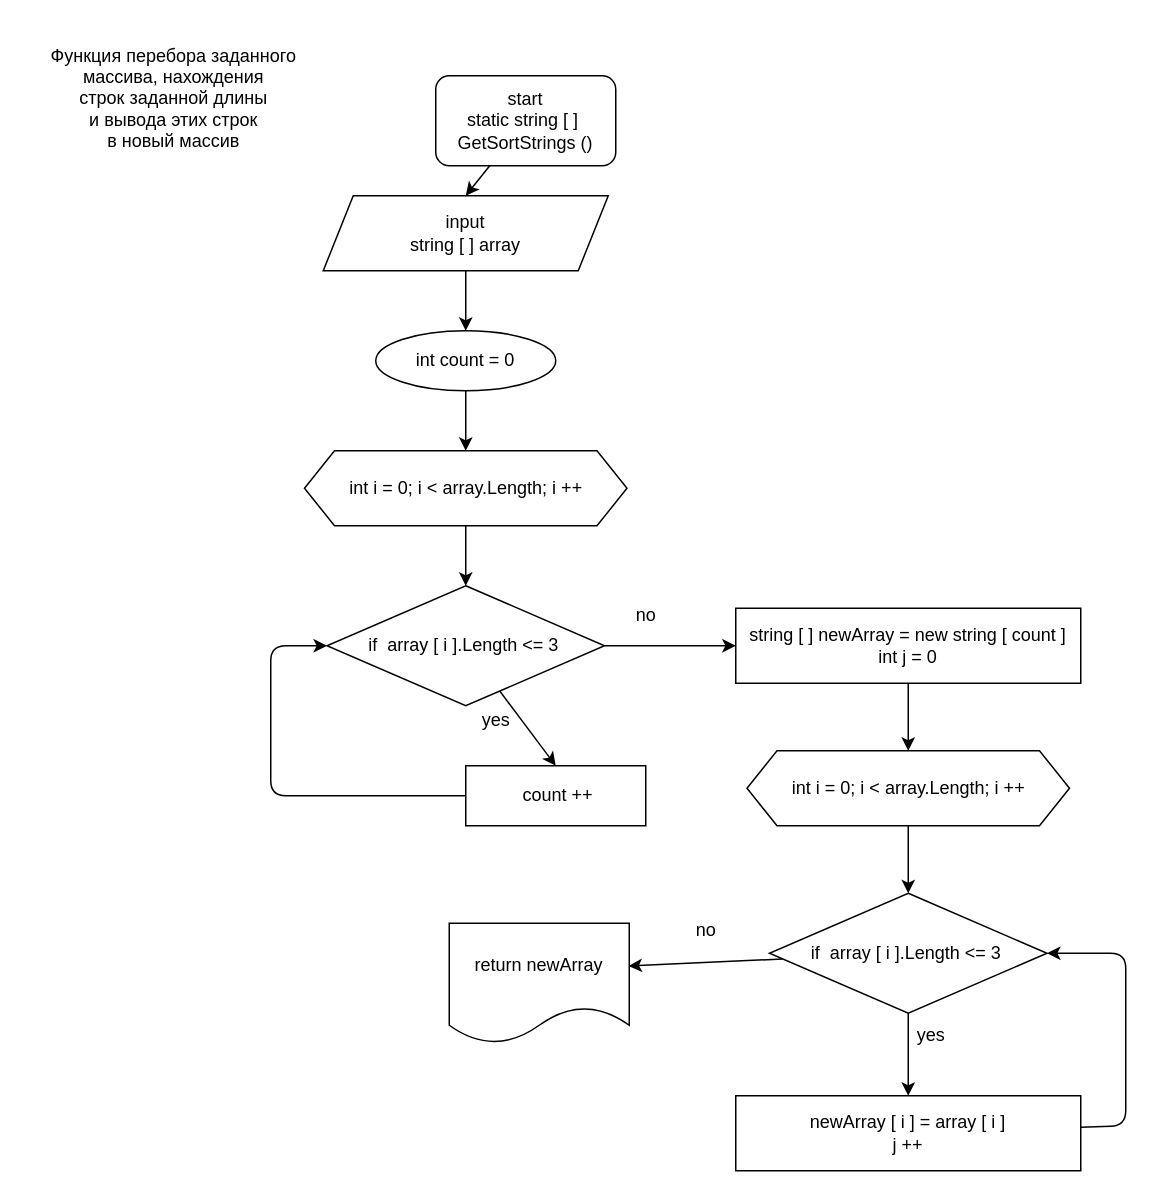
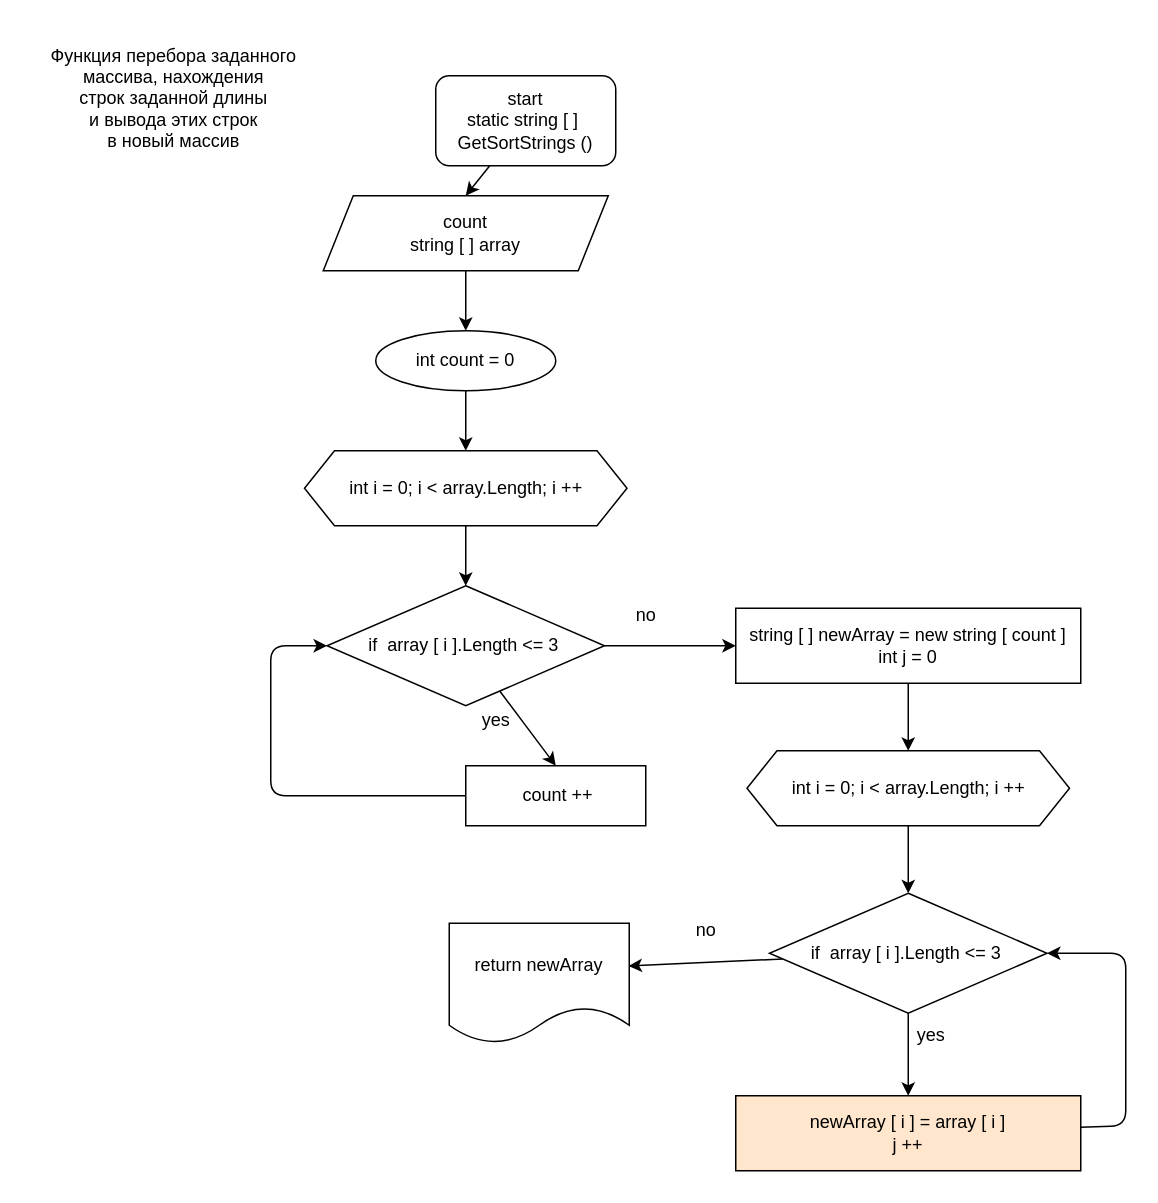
(466, 233) -> (466, 233)
(908, 1133) -> (908, 1133)
